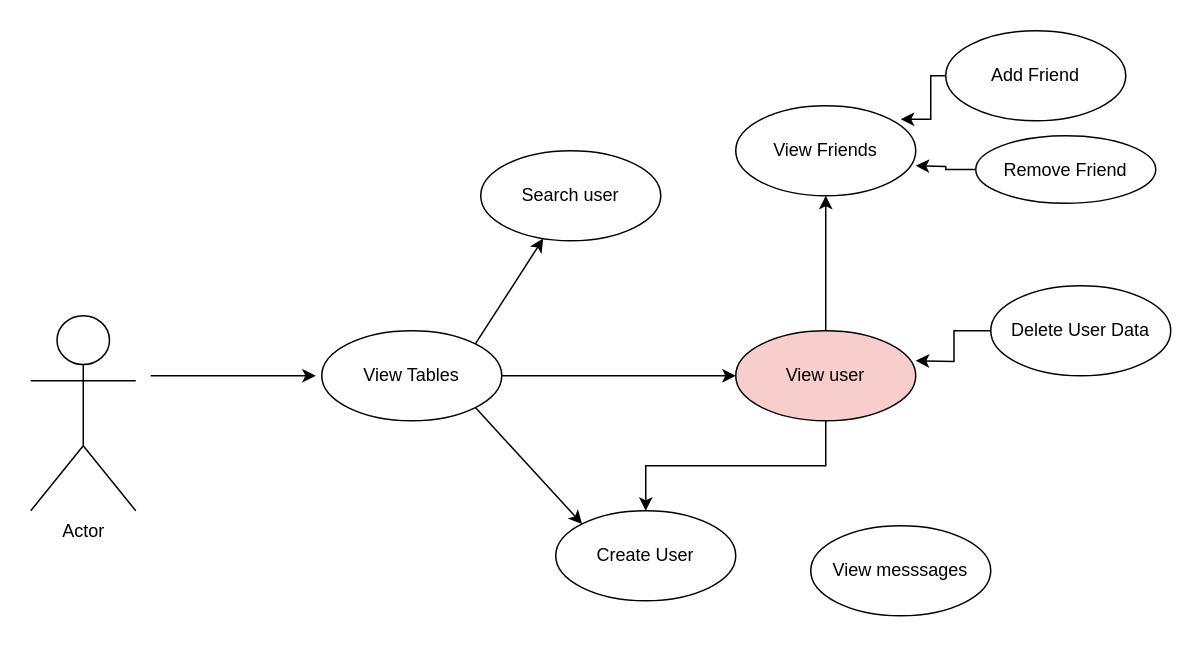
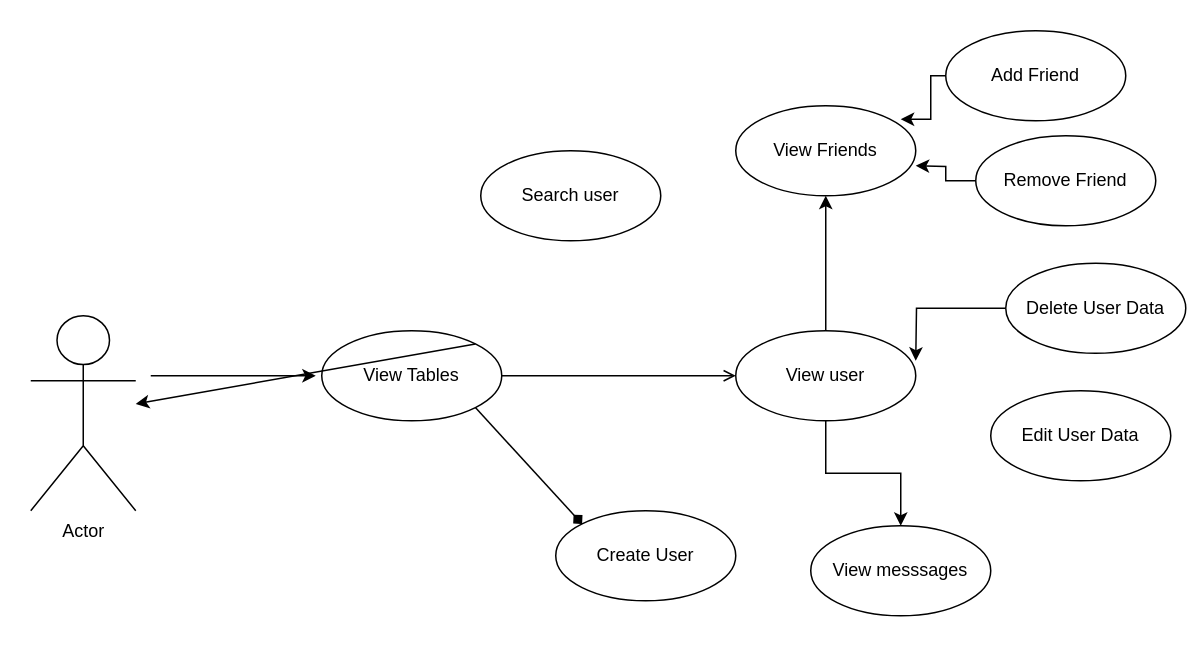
(1066, 170) -> (1066, 181)
(506, 296) -> (392, 359)
(1081, 331) -> (1096, 308)
(724, 376) -> (726, 376)
(826, 376) -> (826, 376)
none -> (1081, 436)
(720, 466) -> (879, 473)
(574, 515) -> (574, 515)
